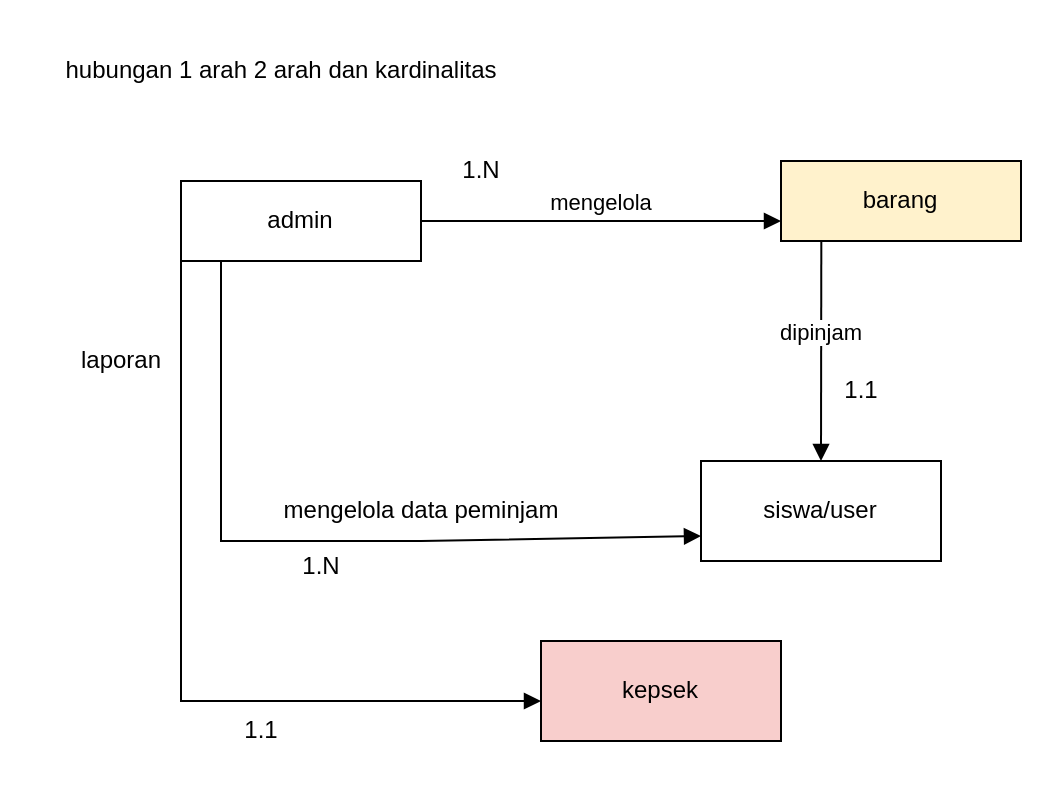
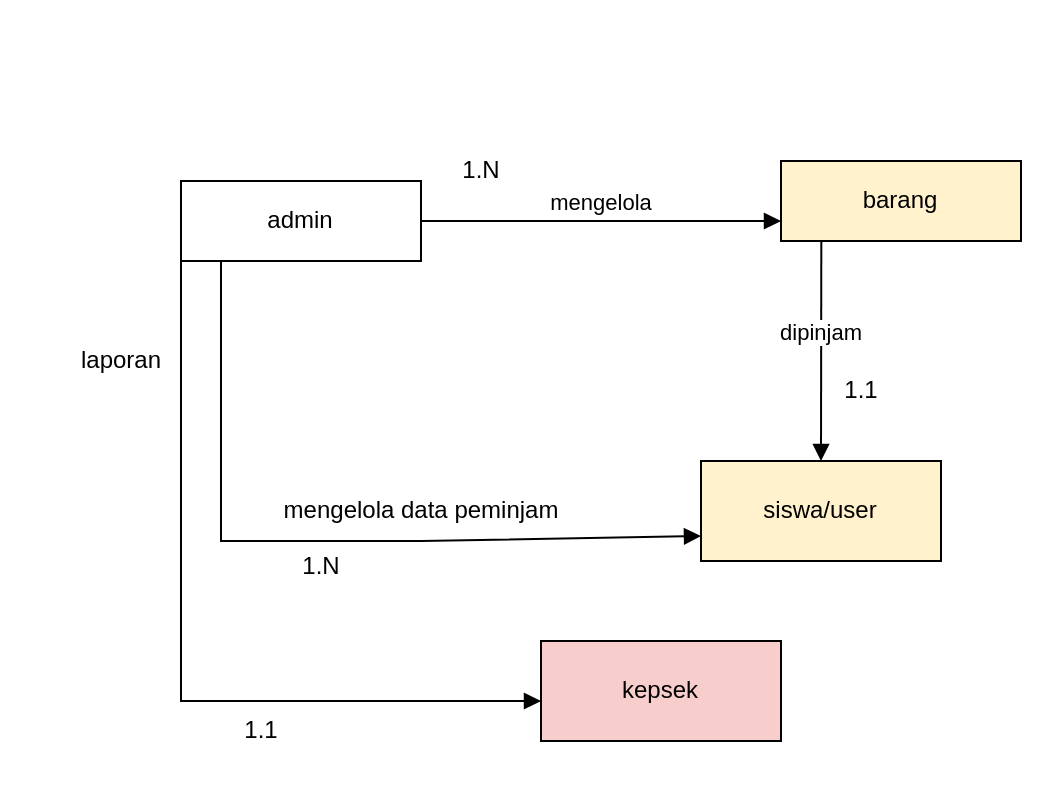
(281, 71) -> none
(821, 511) -> (821, 511)
